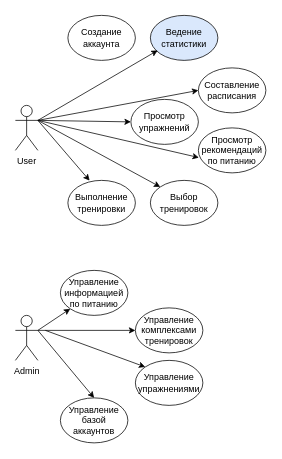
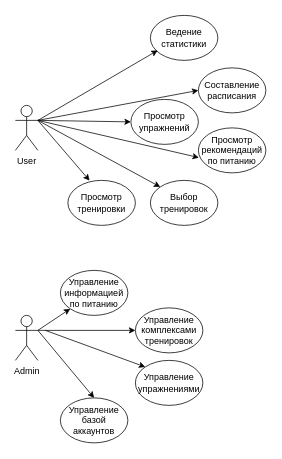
(102, 38) -> none
(184, 38) -> (184, 38)
(102, 203) -> (102, 203)
